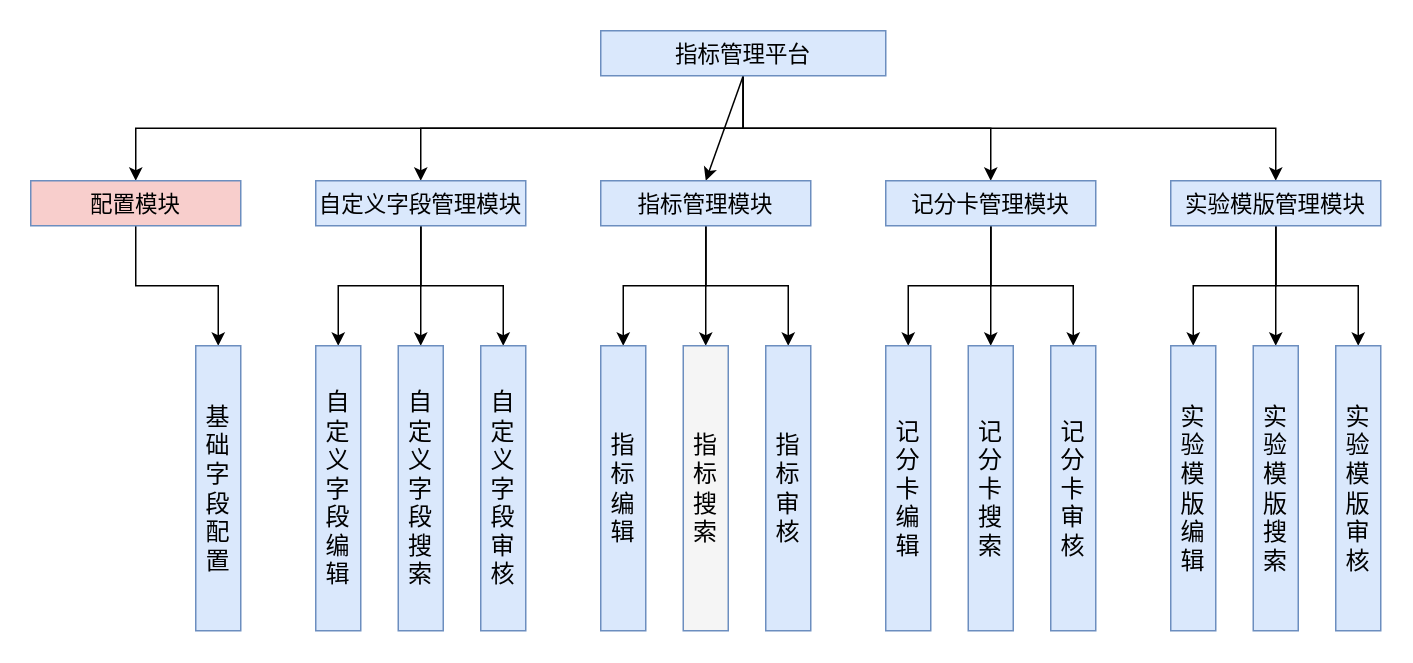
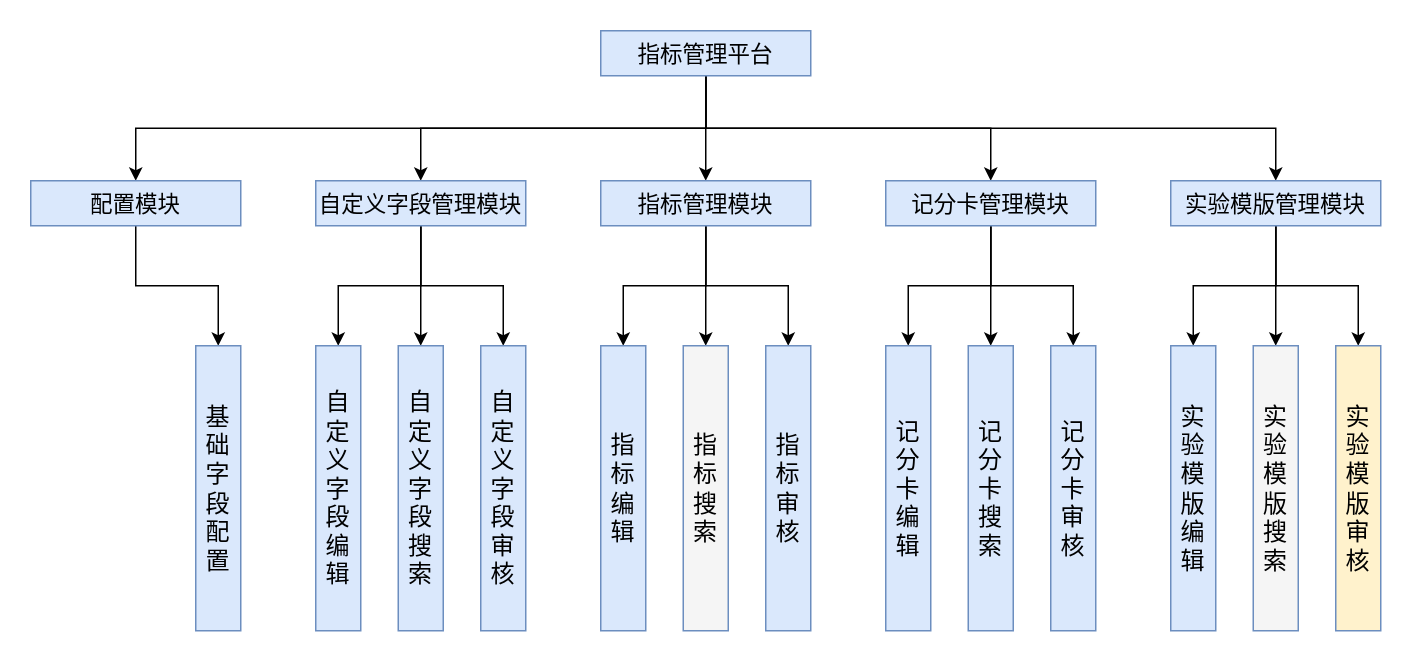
(743, 53) -> (706, 53)
(136, 203) -> (136, 203)
(1276, 488) -> (1276, 488)
(1358, 488) -> (1358, 488)
